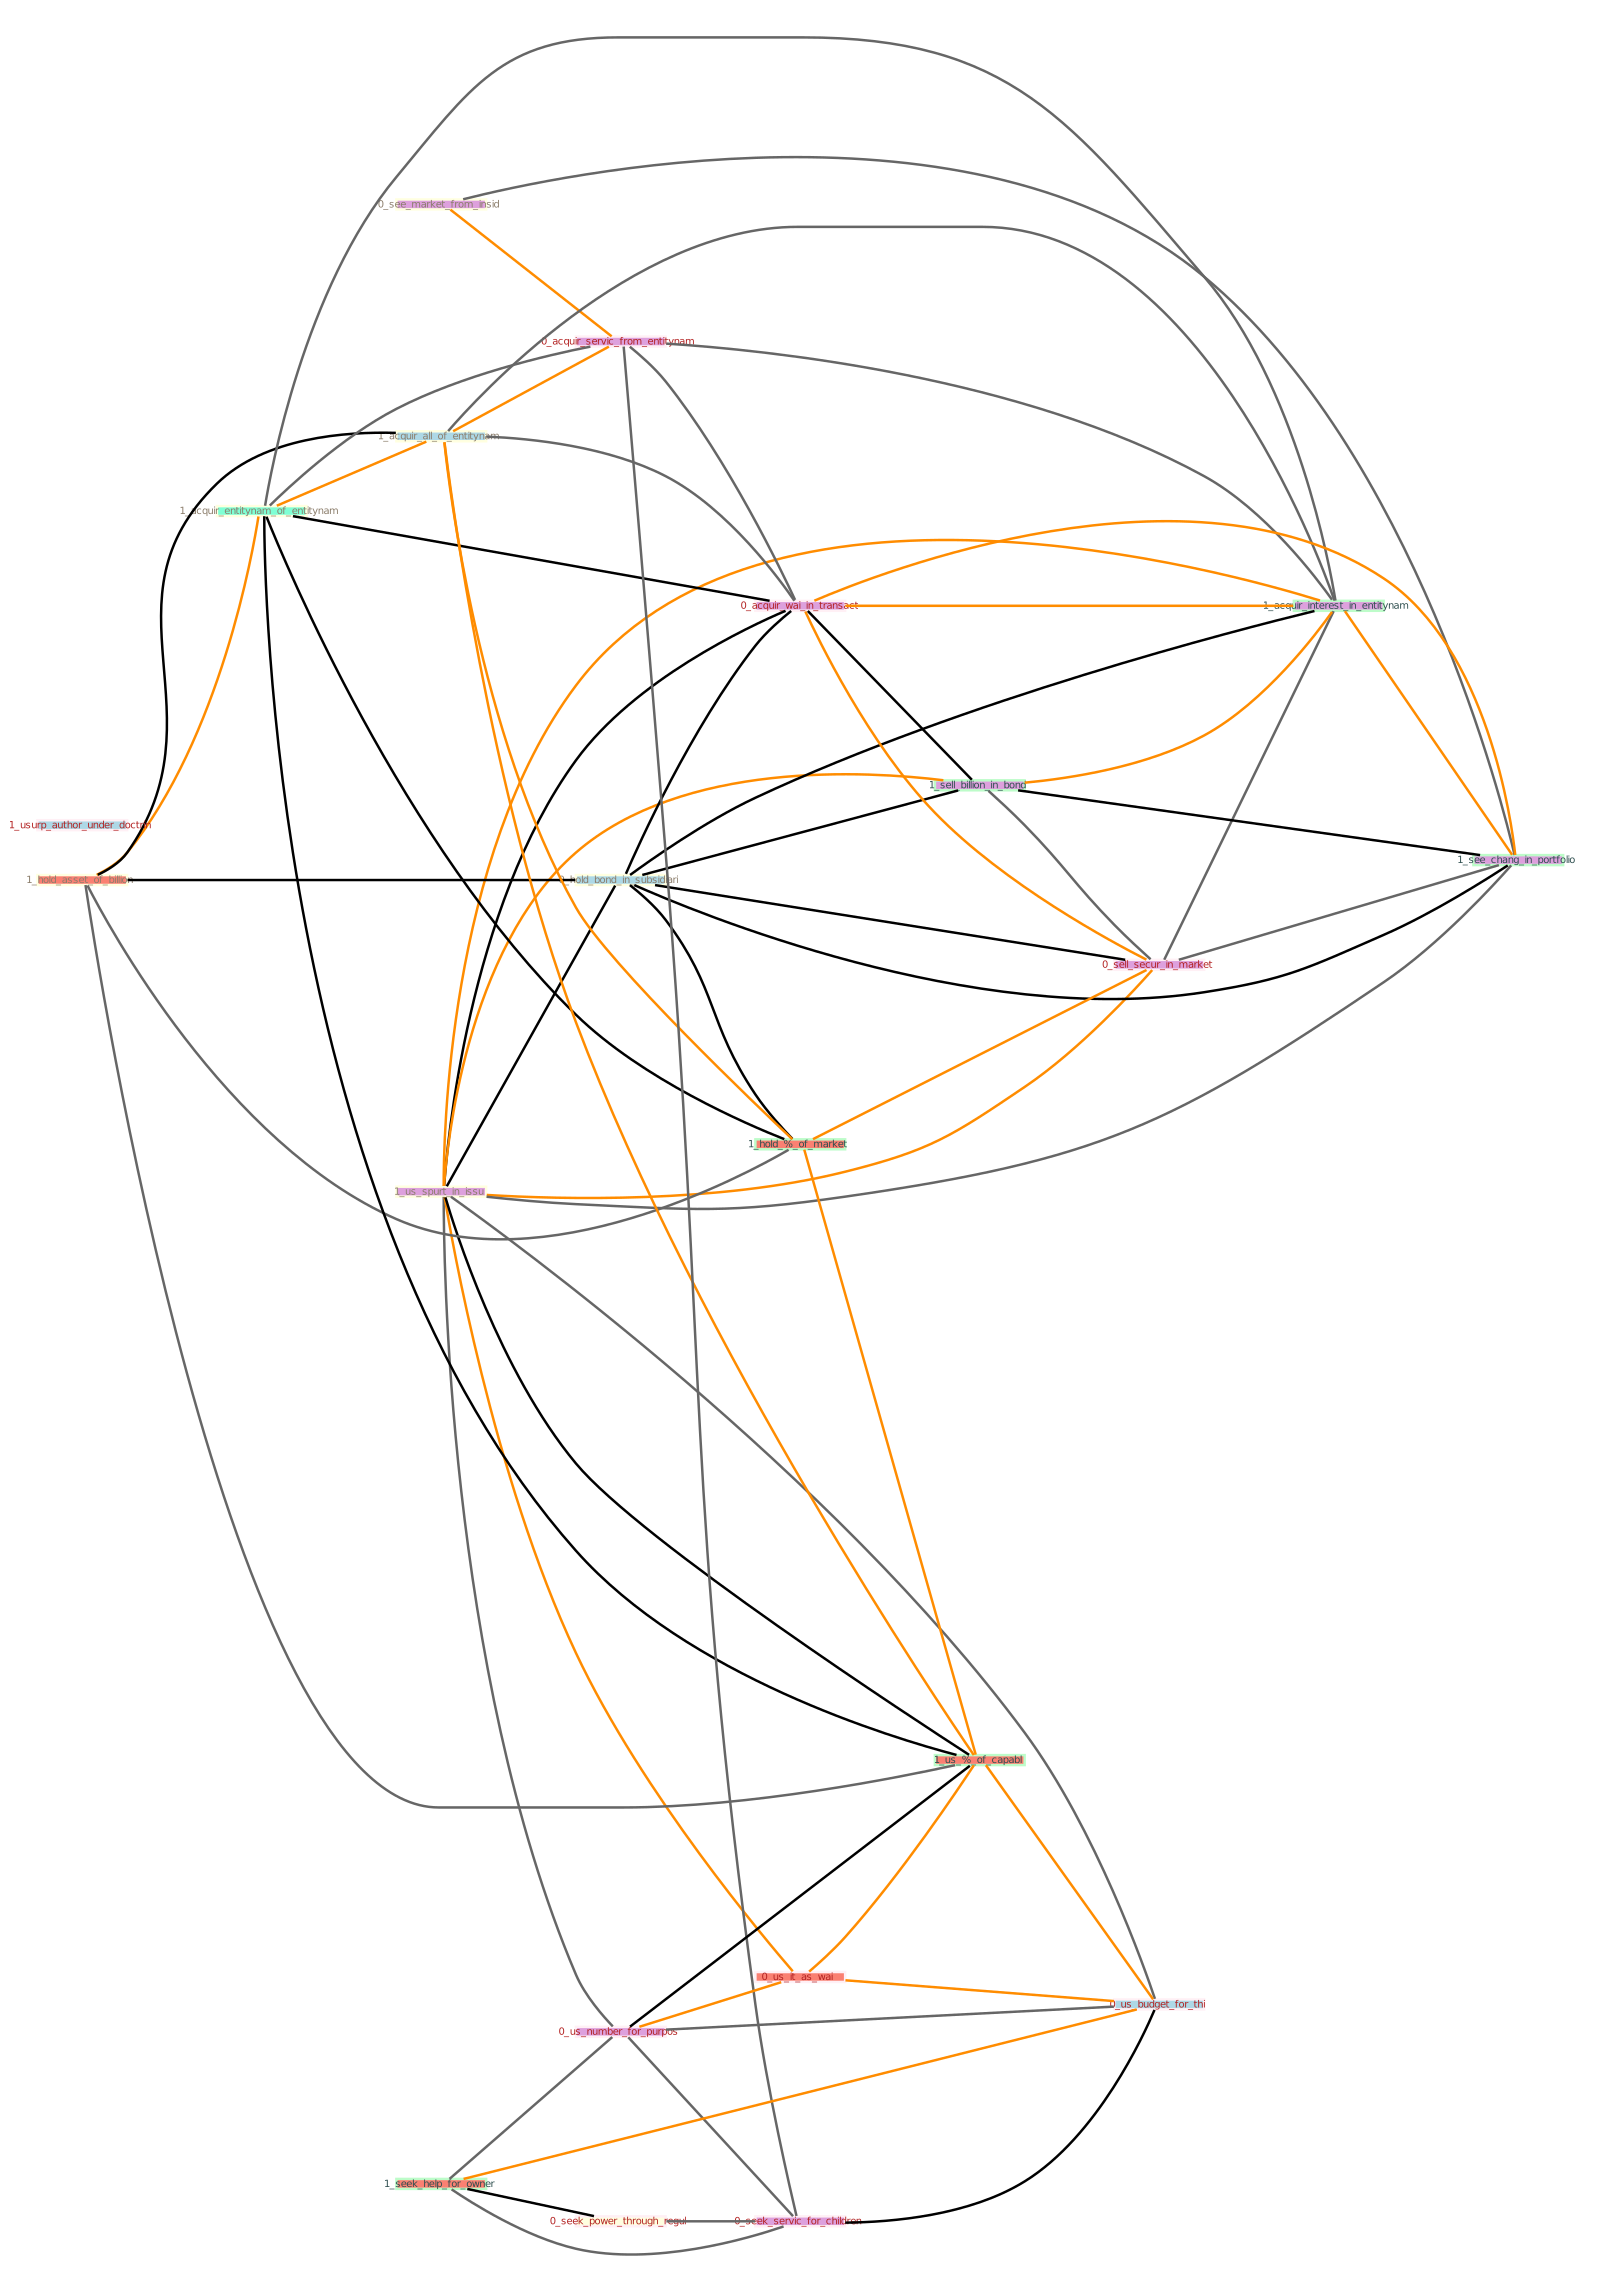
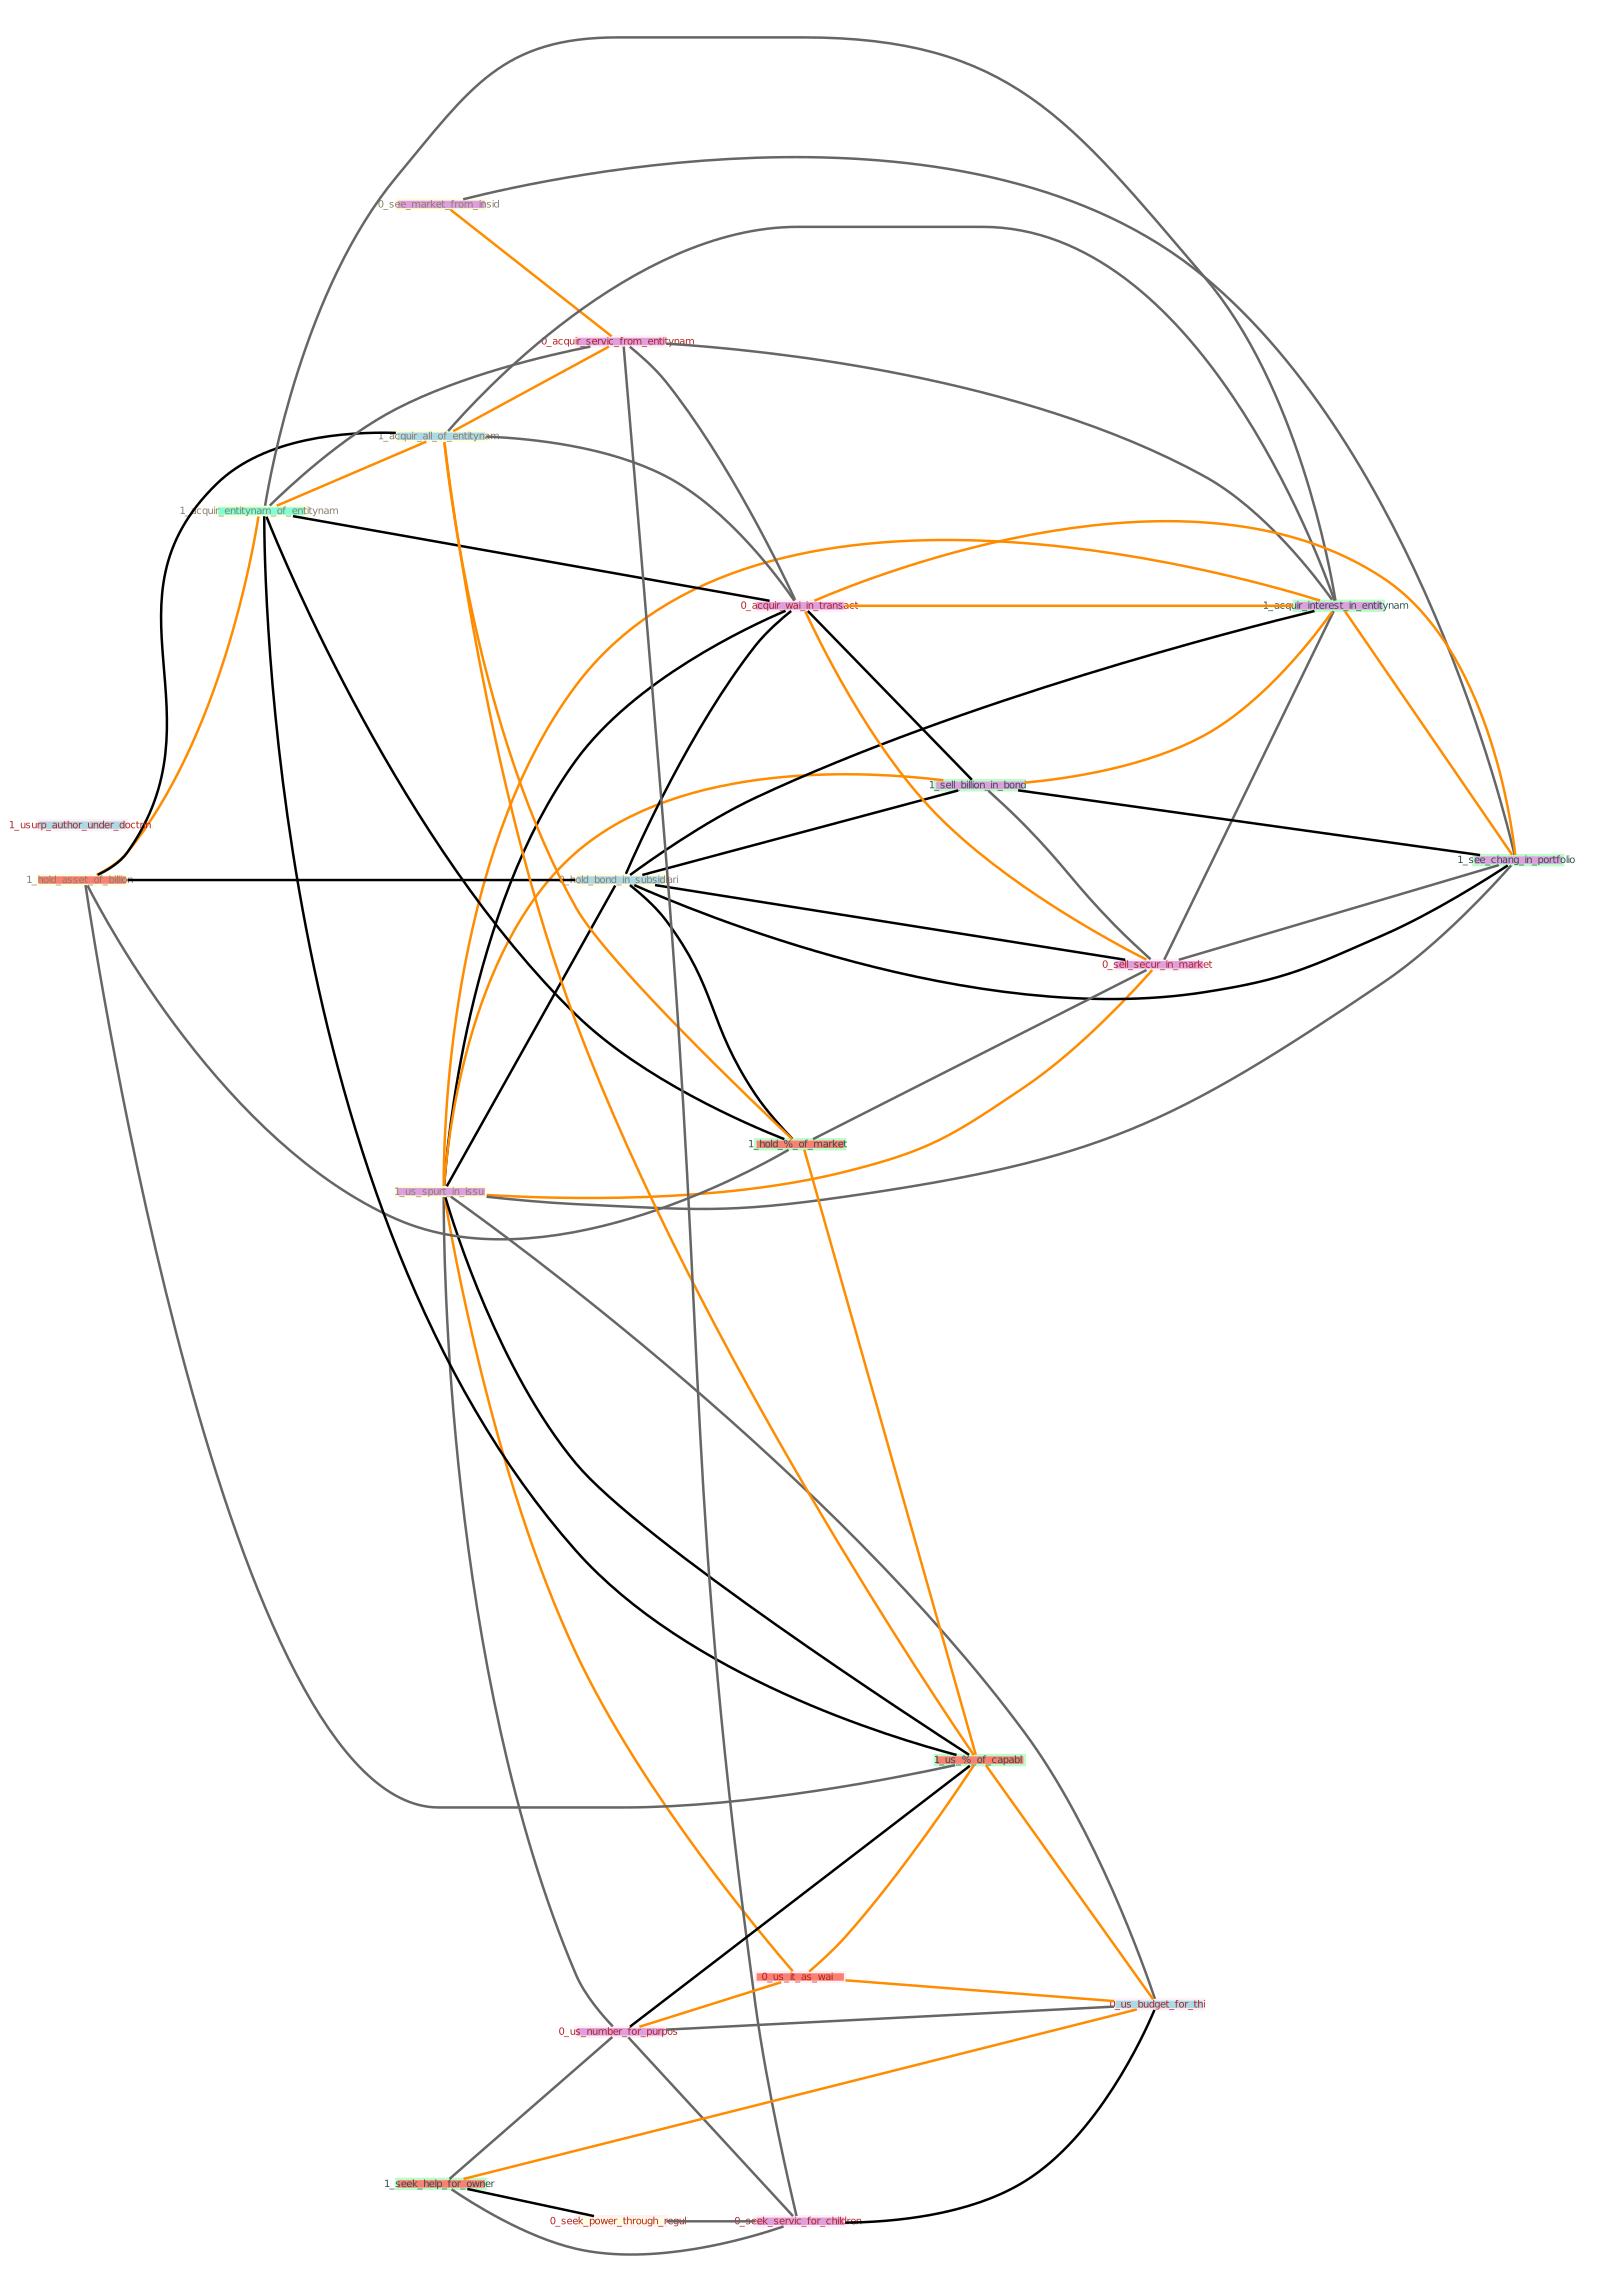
(980, 1055) -> (980, 1055)
